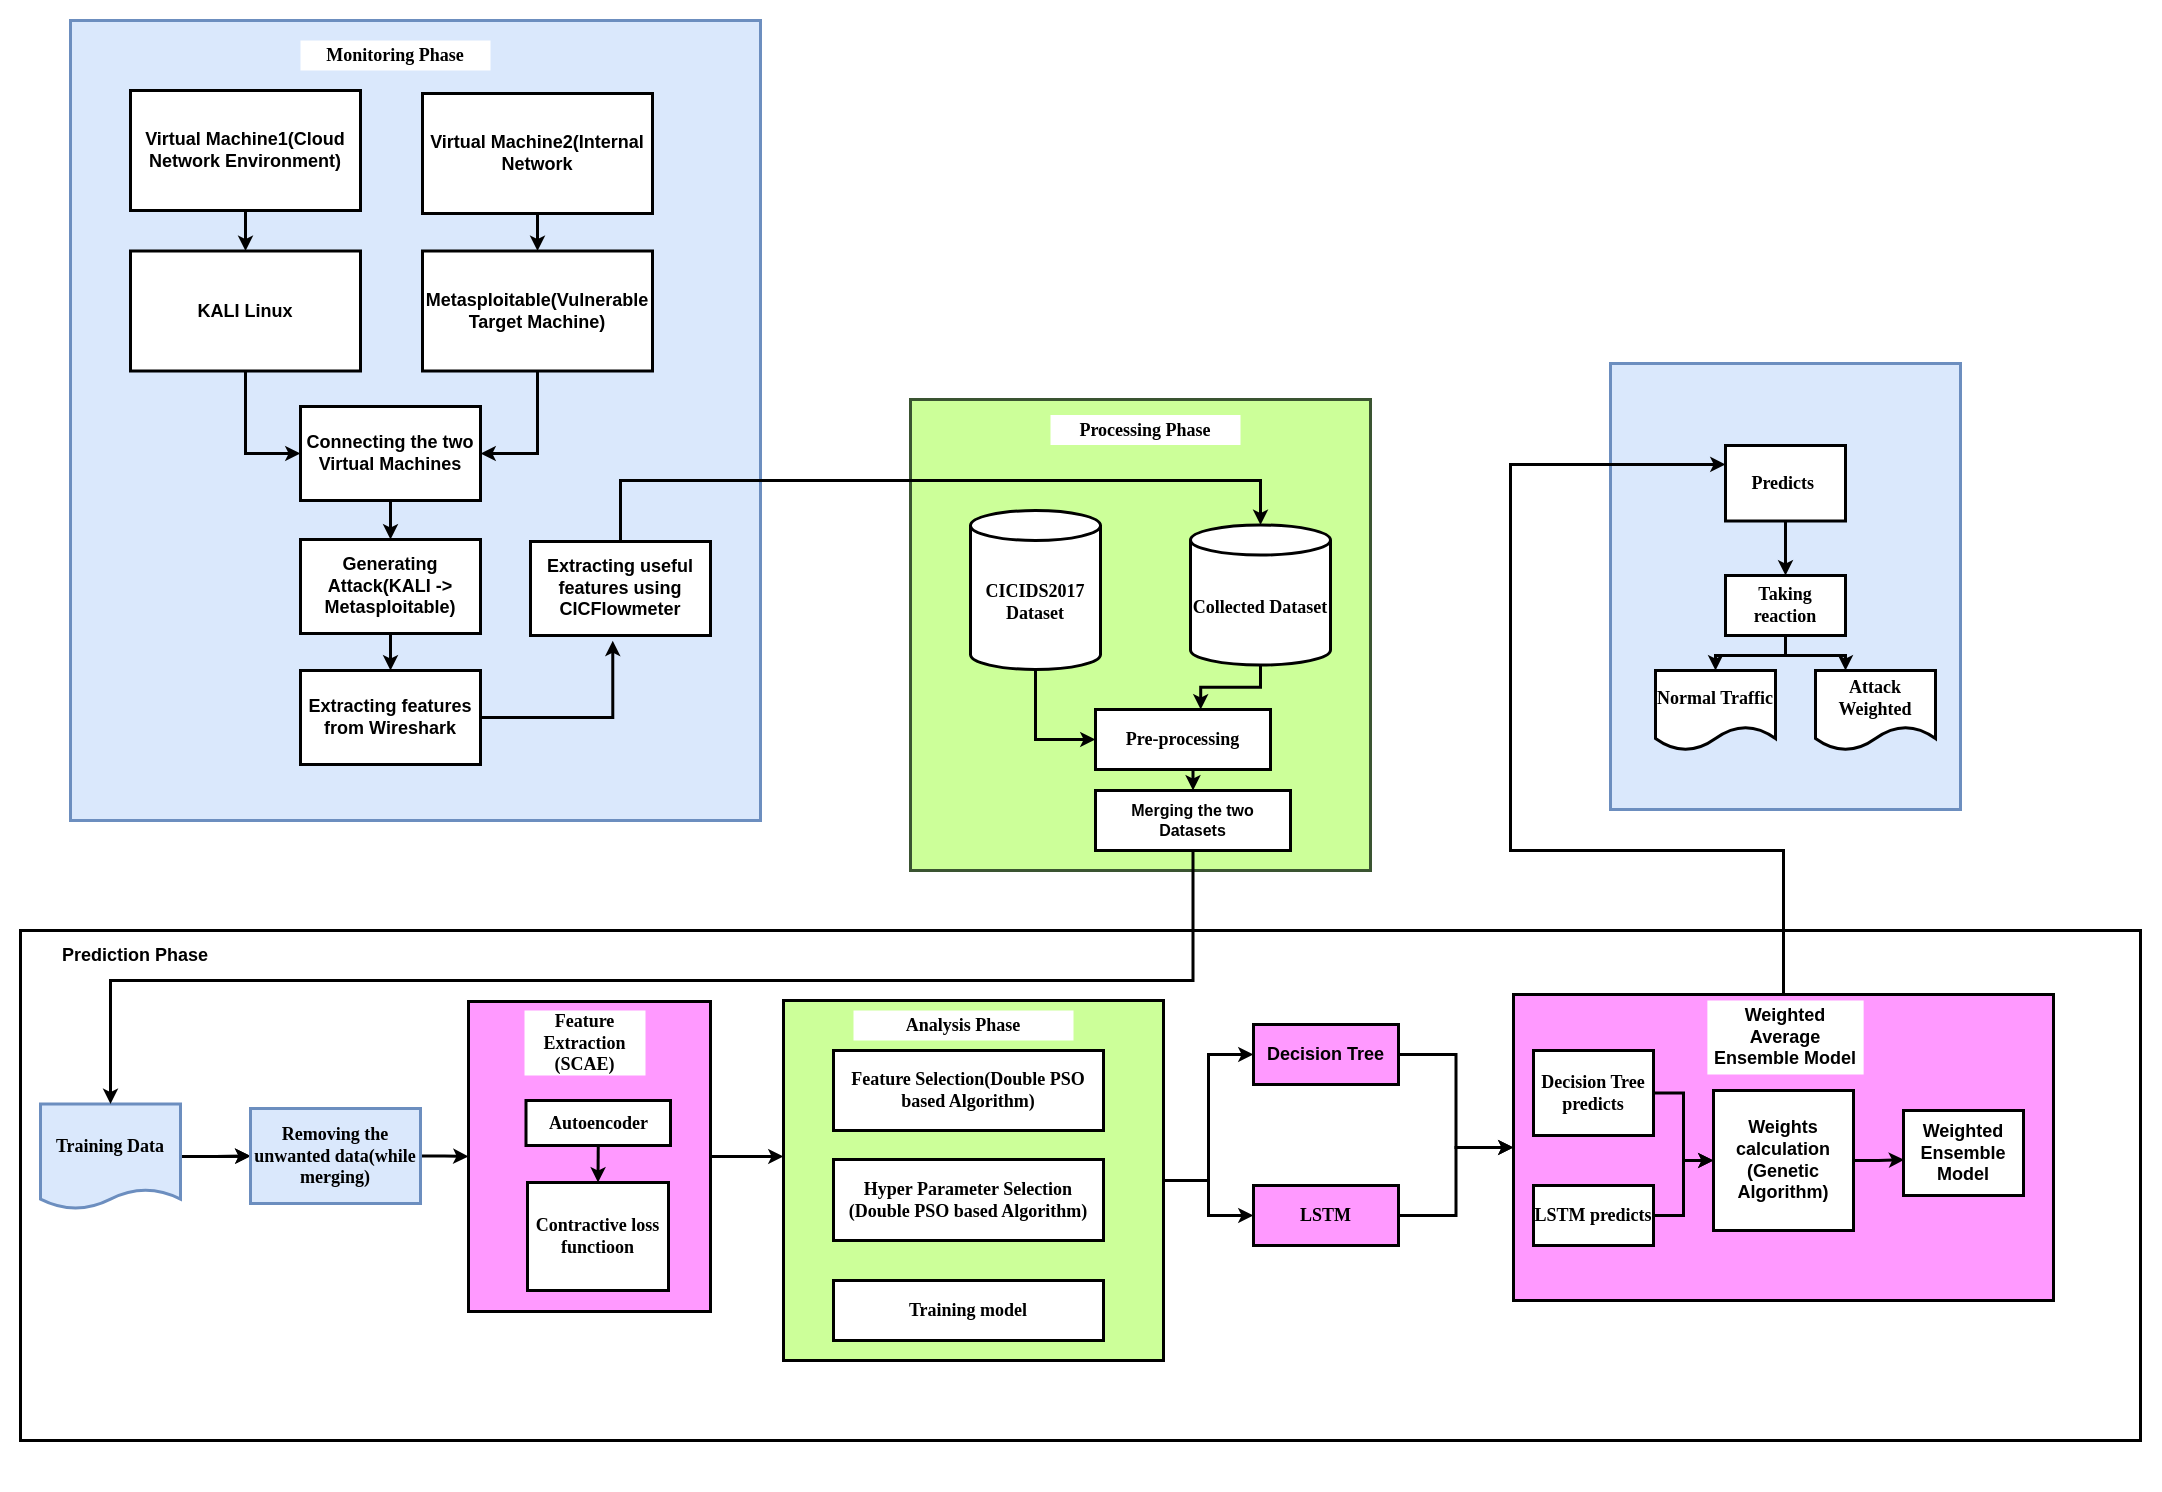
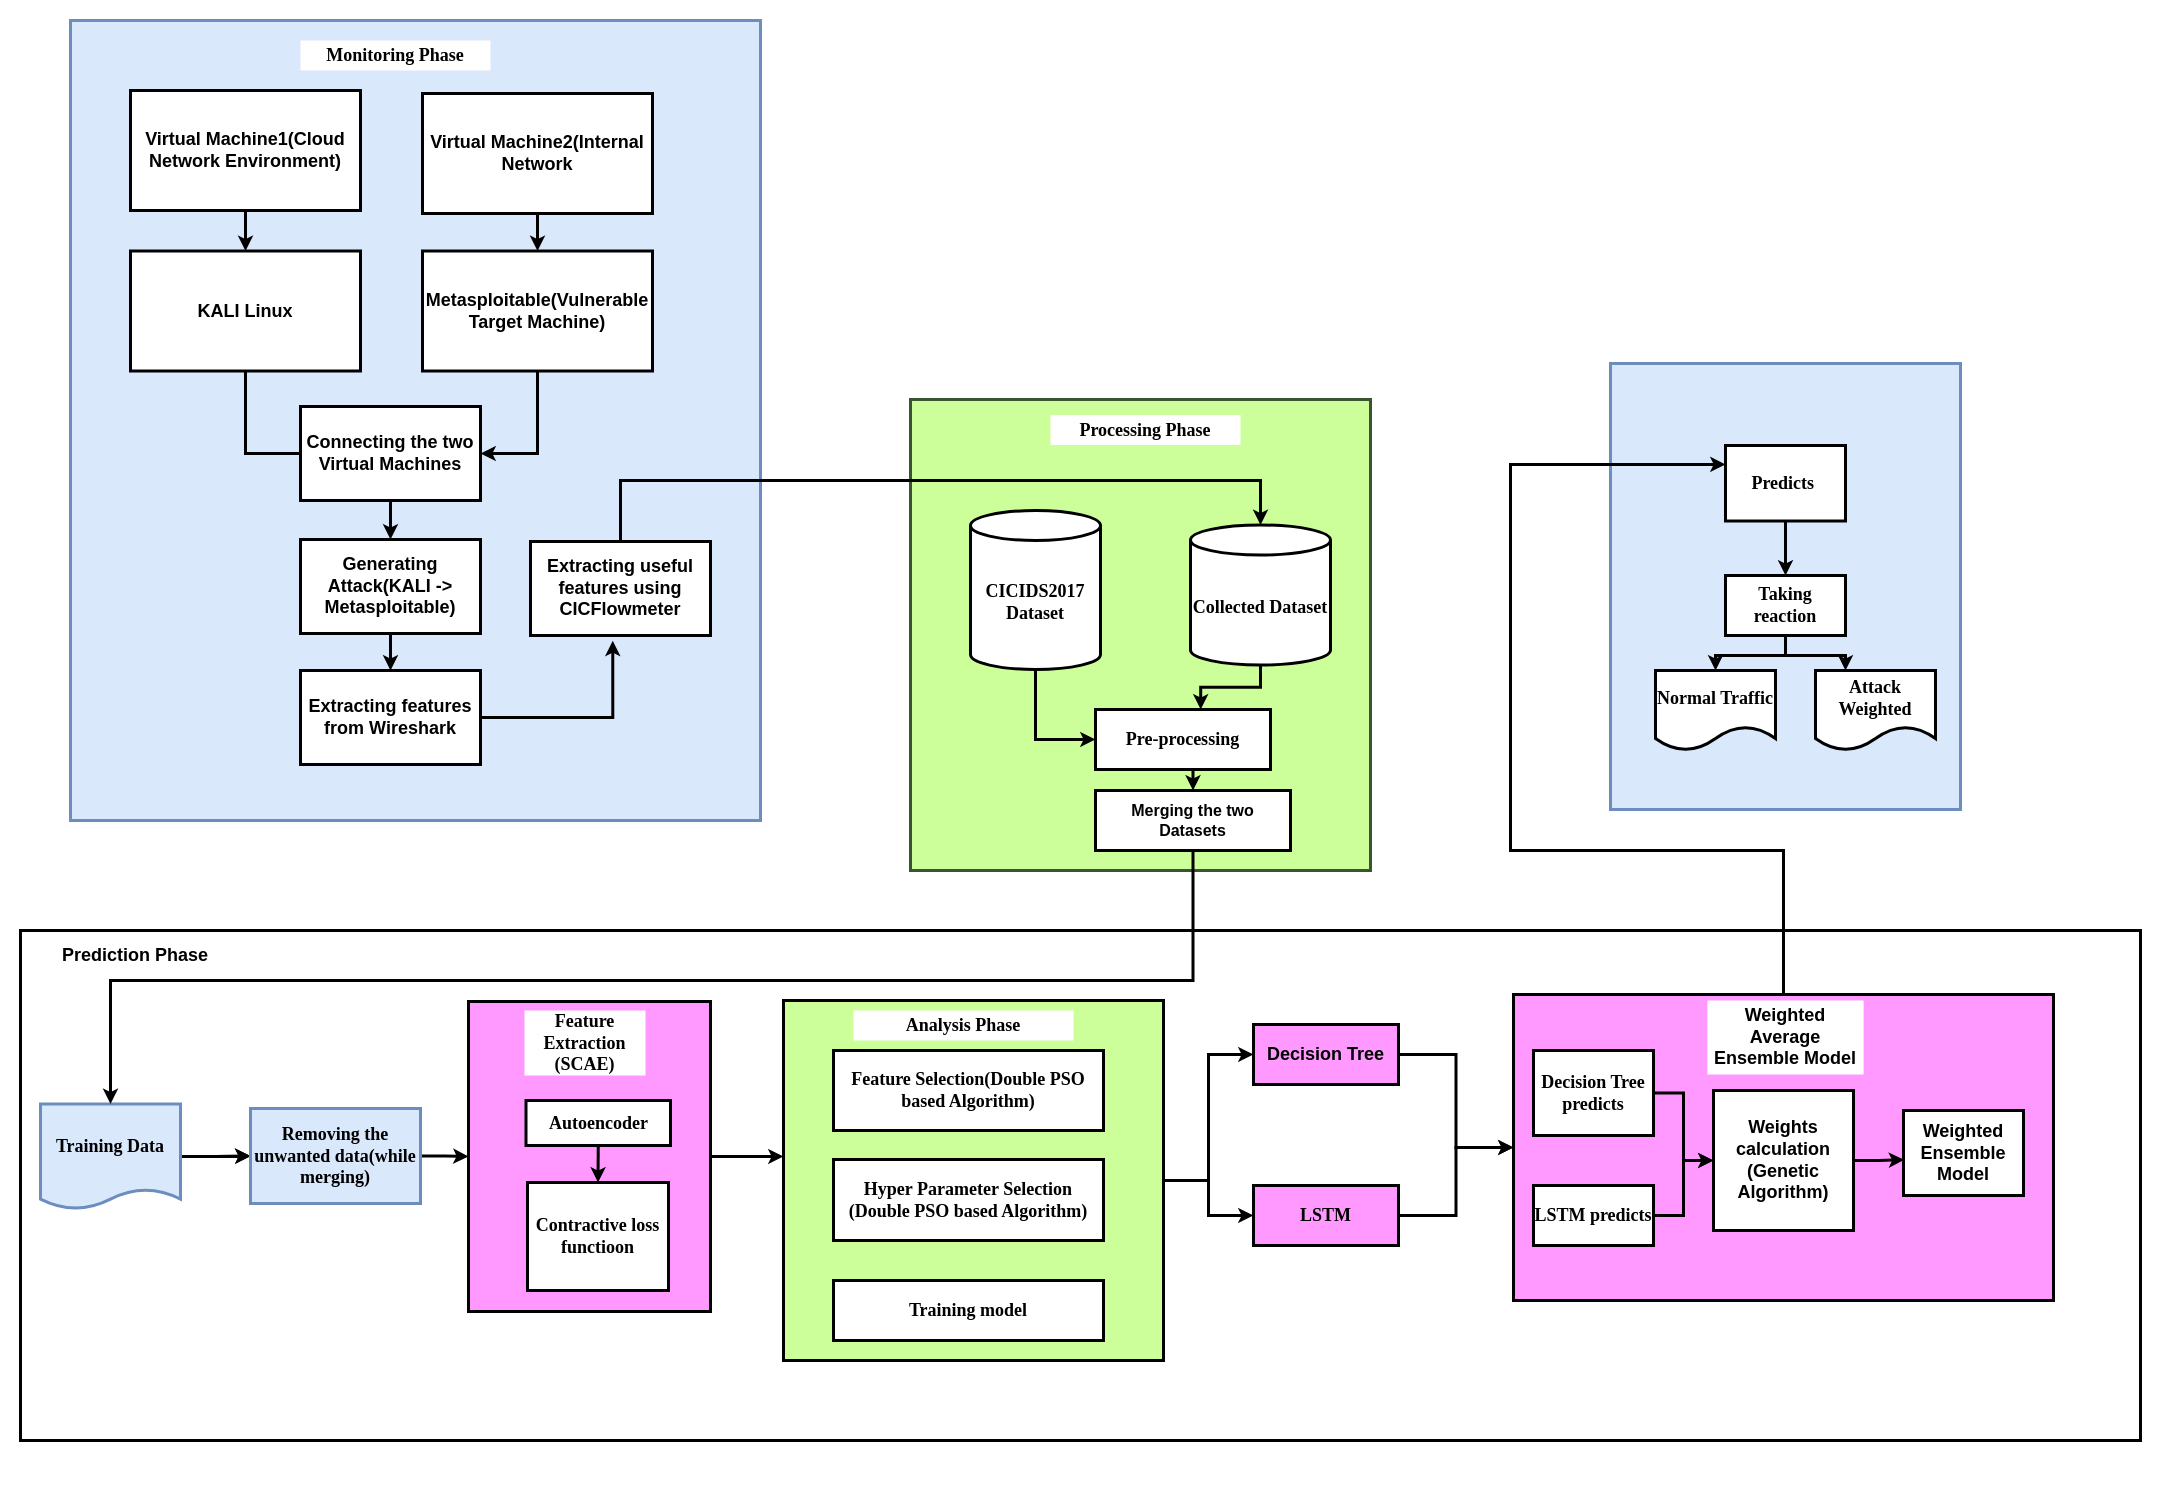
(287, 454) -> (293, 454)
